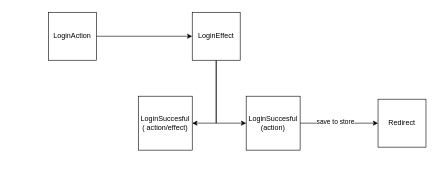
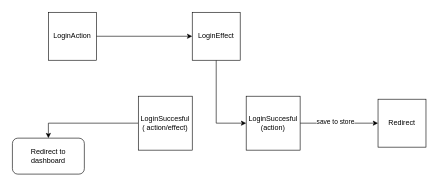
(197, 123) -> none
none -> (48, 127)
none -> (48, 156)
